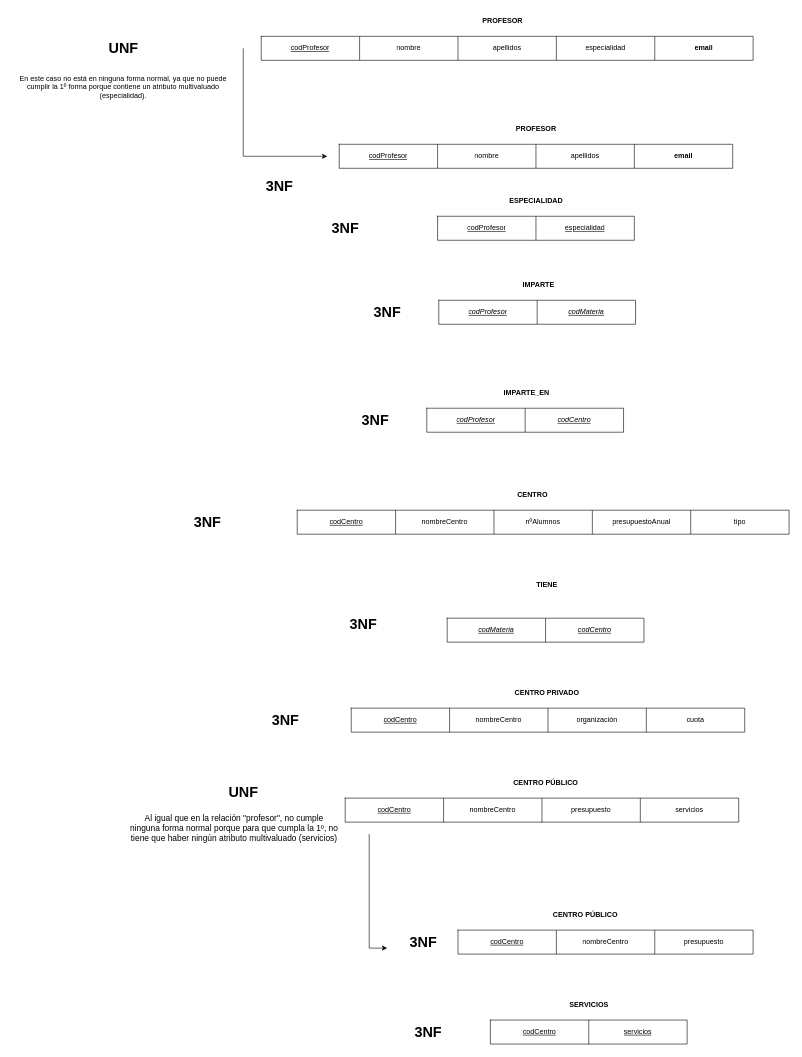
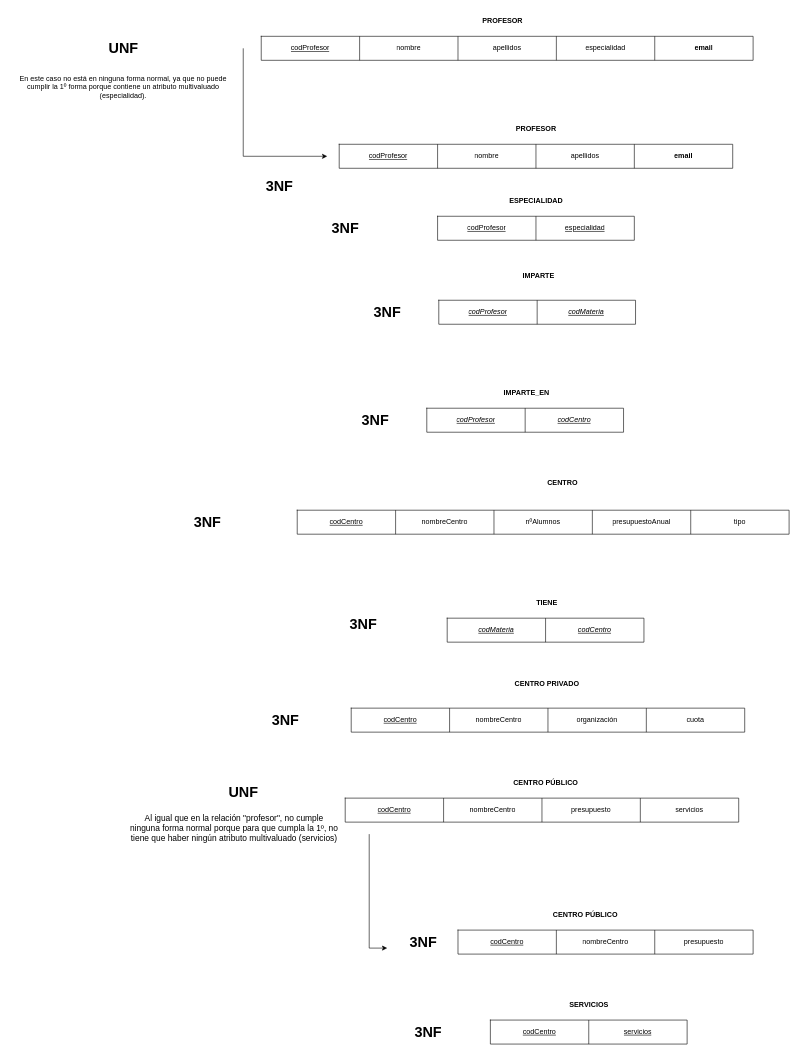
(539, 285) -> (539, 276)
(533, 495) -> (563, 483)
(547, 585) -> (547, 603)
(547, 693) -> (547, 684)
